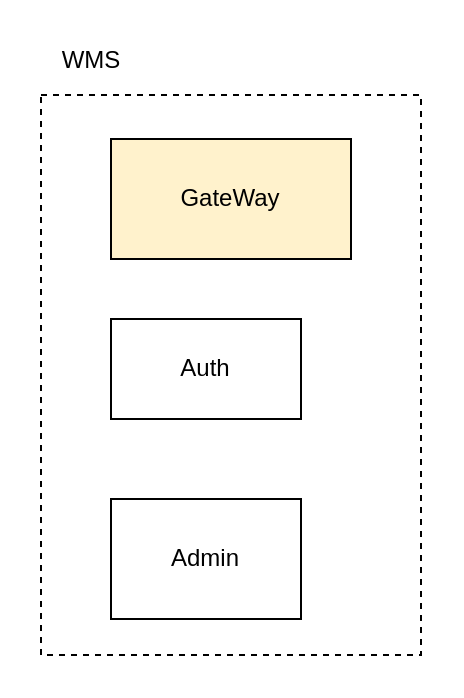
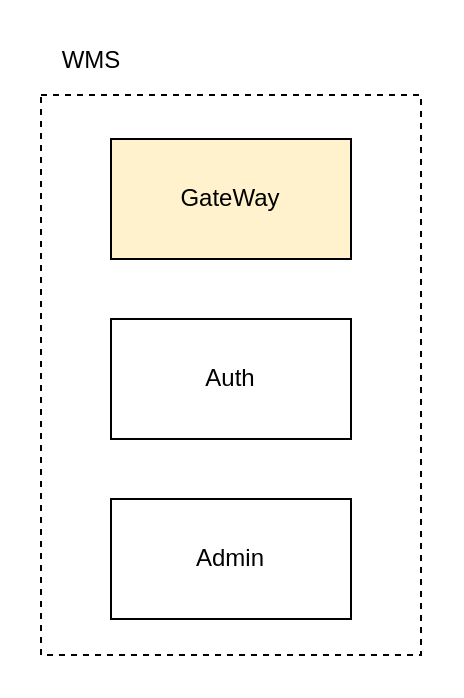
(206, 369) -> (231, 379)
(206, 559) -> (231, 559)
